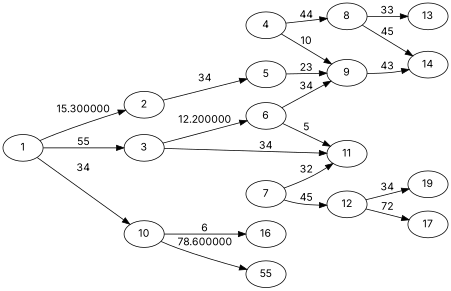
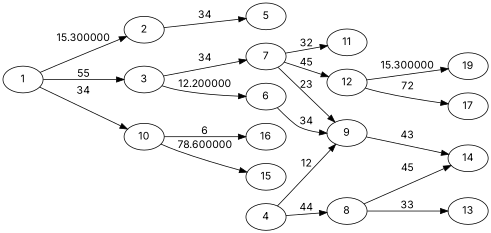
(307, 41) -> (307, 164)
(303, 74) -> (304, 92)
(303, 133) -> none
(242, 151) -> (201, 69)
(388, 188) -> (408, 66)
(266, 274) -> (266, 177)
